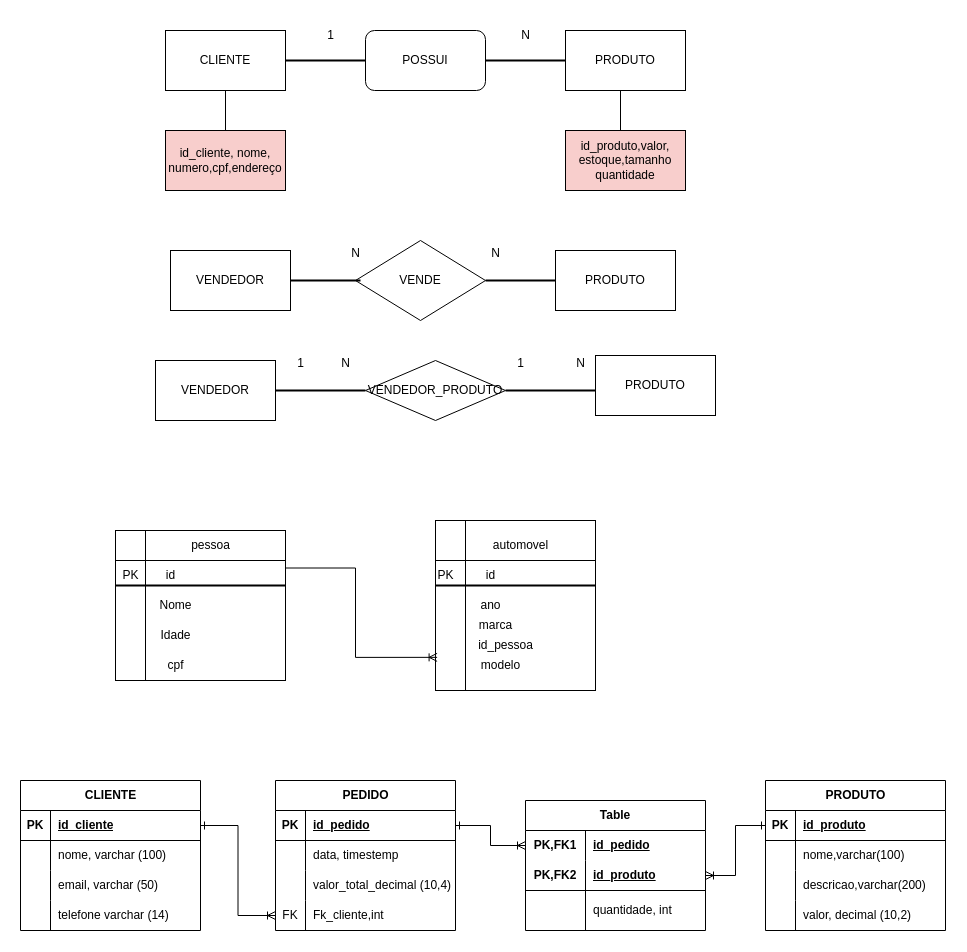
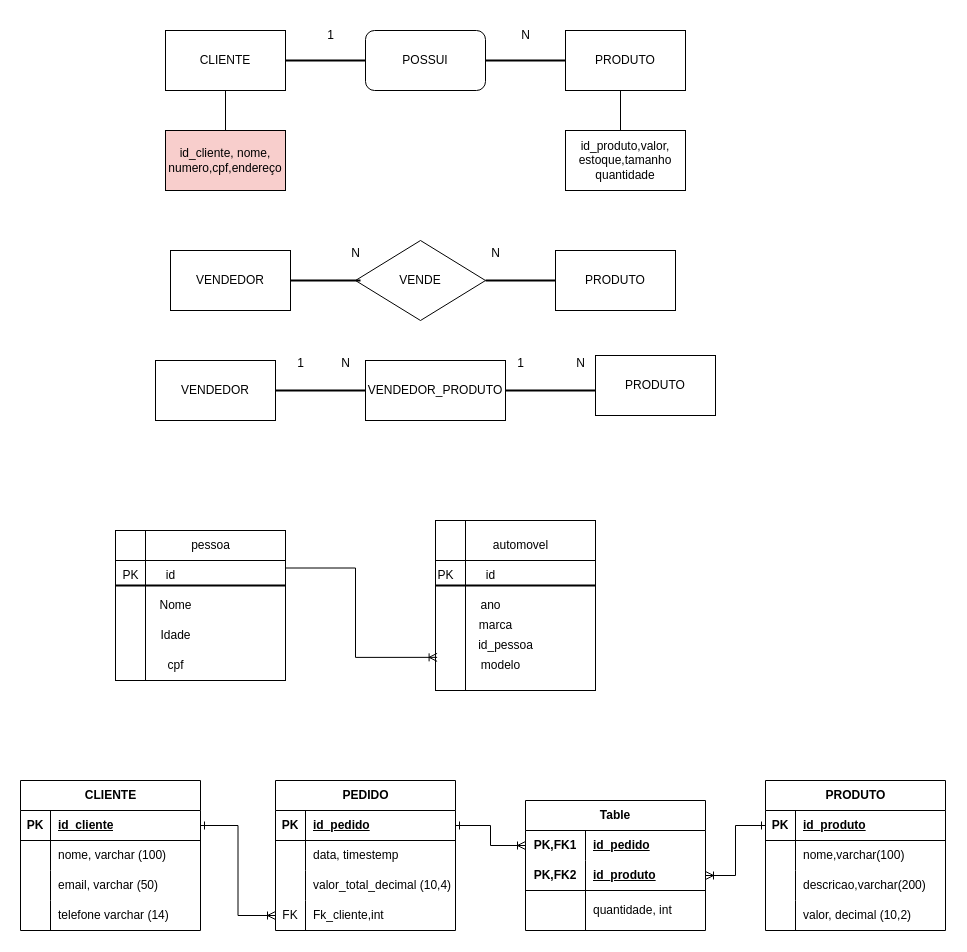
(626, 161) -> (626, 161)
(436, 391) -> (436, 391)
